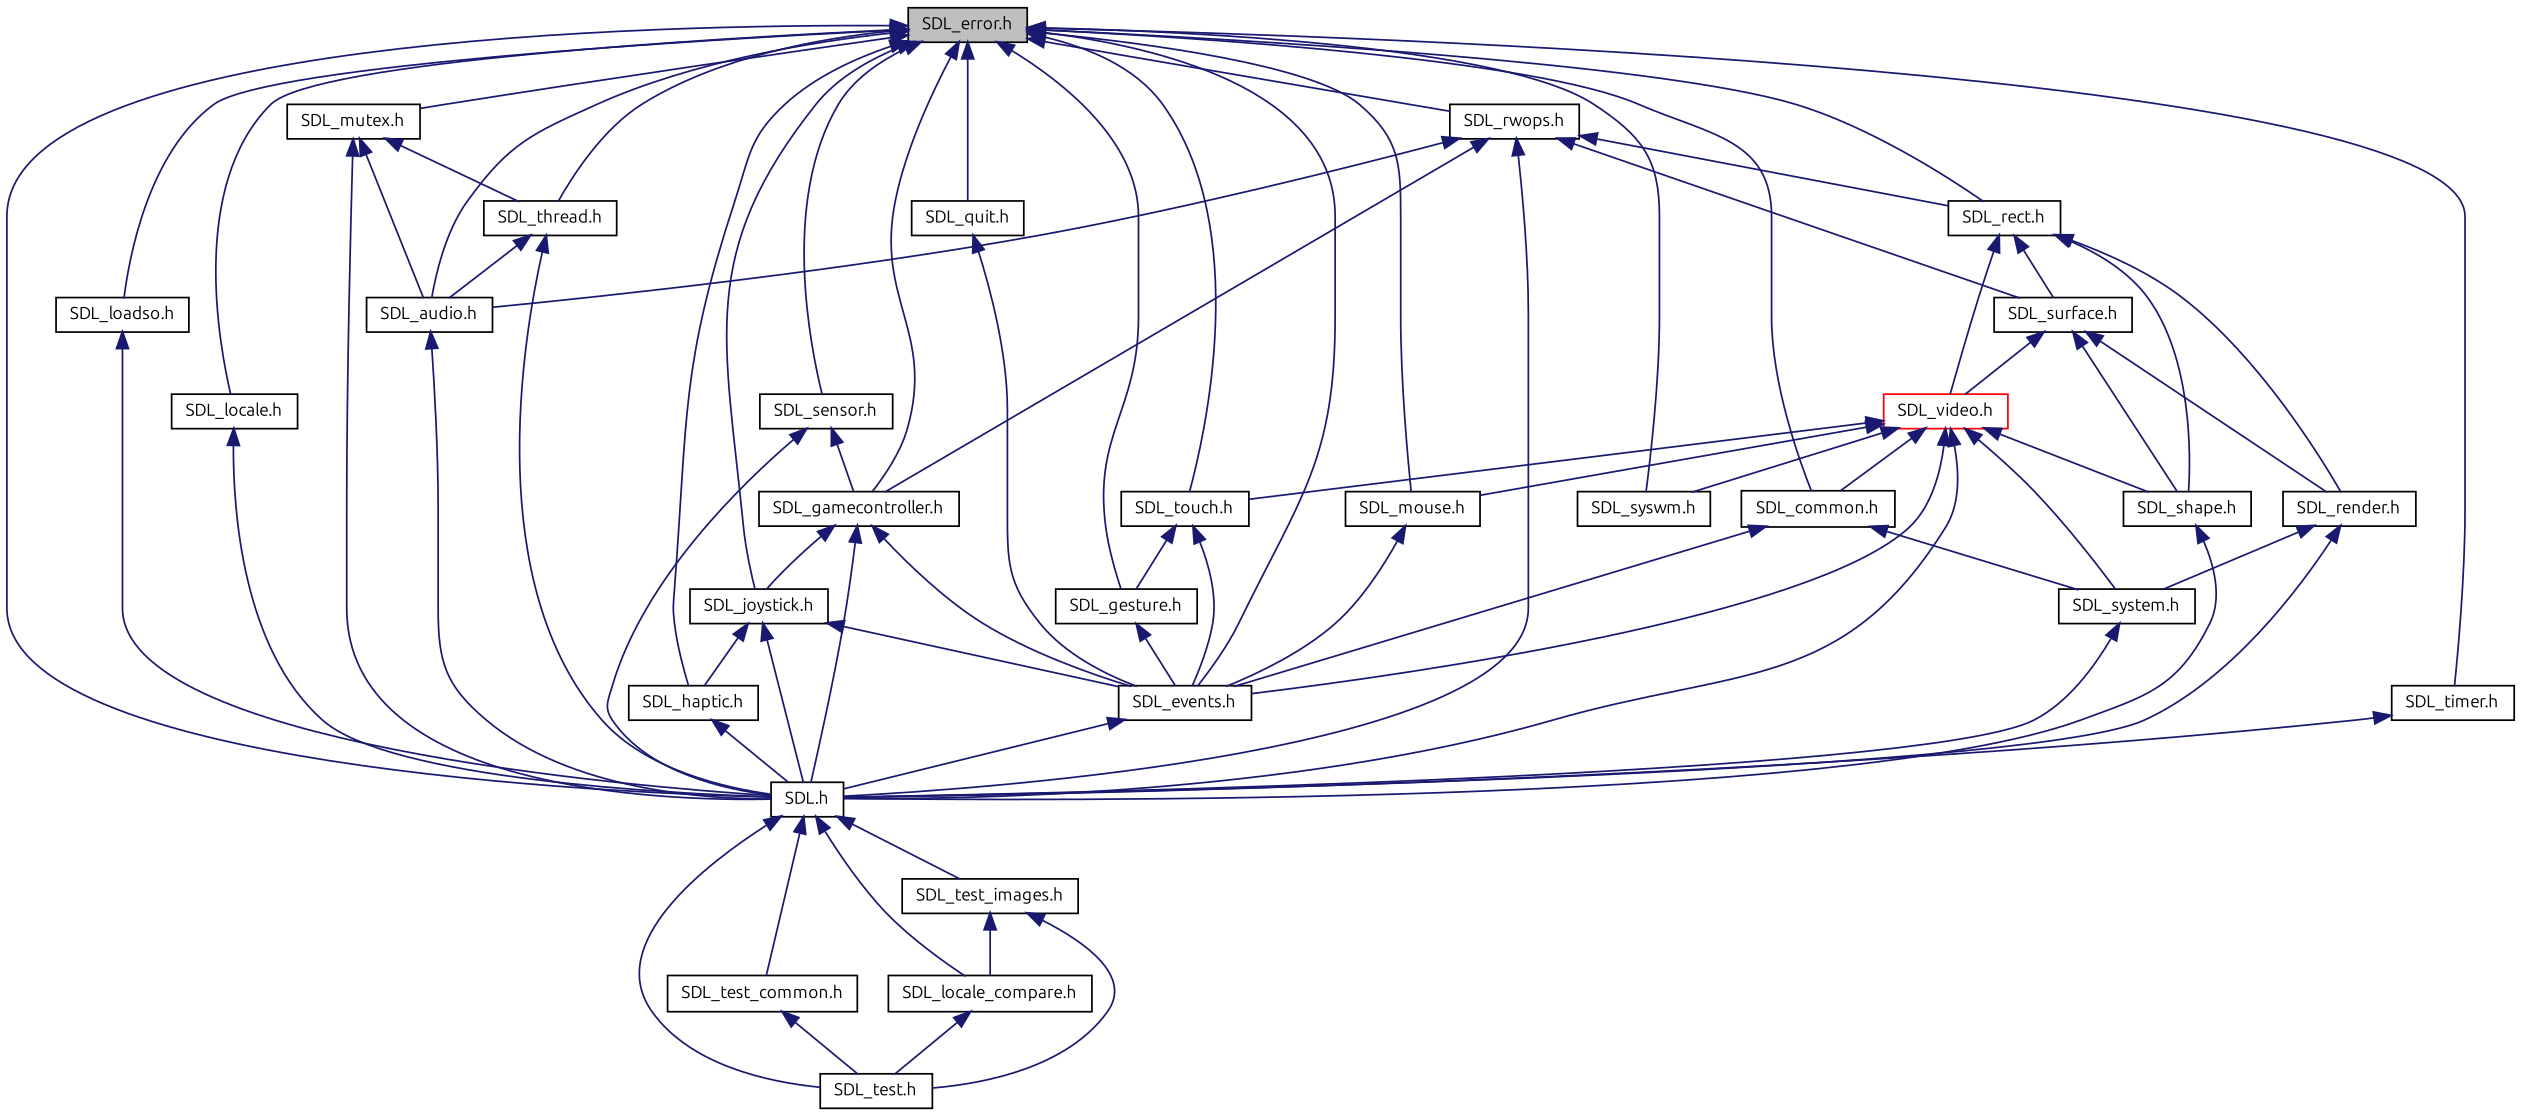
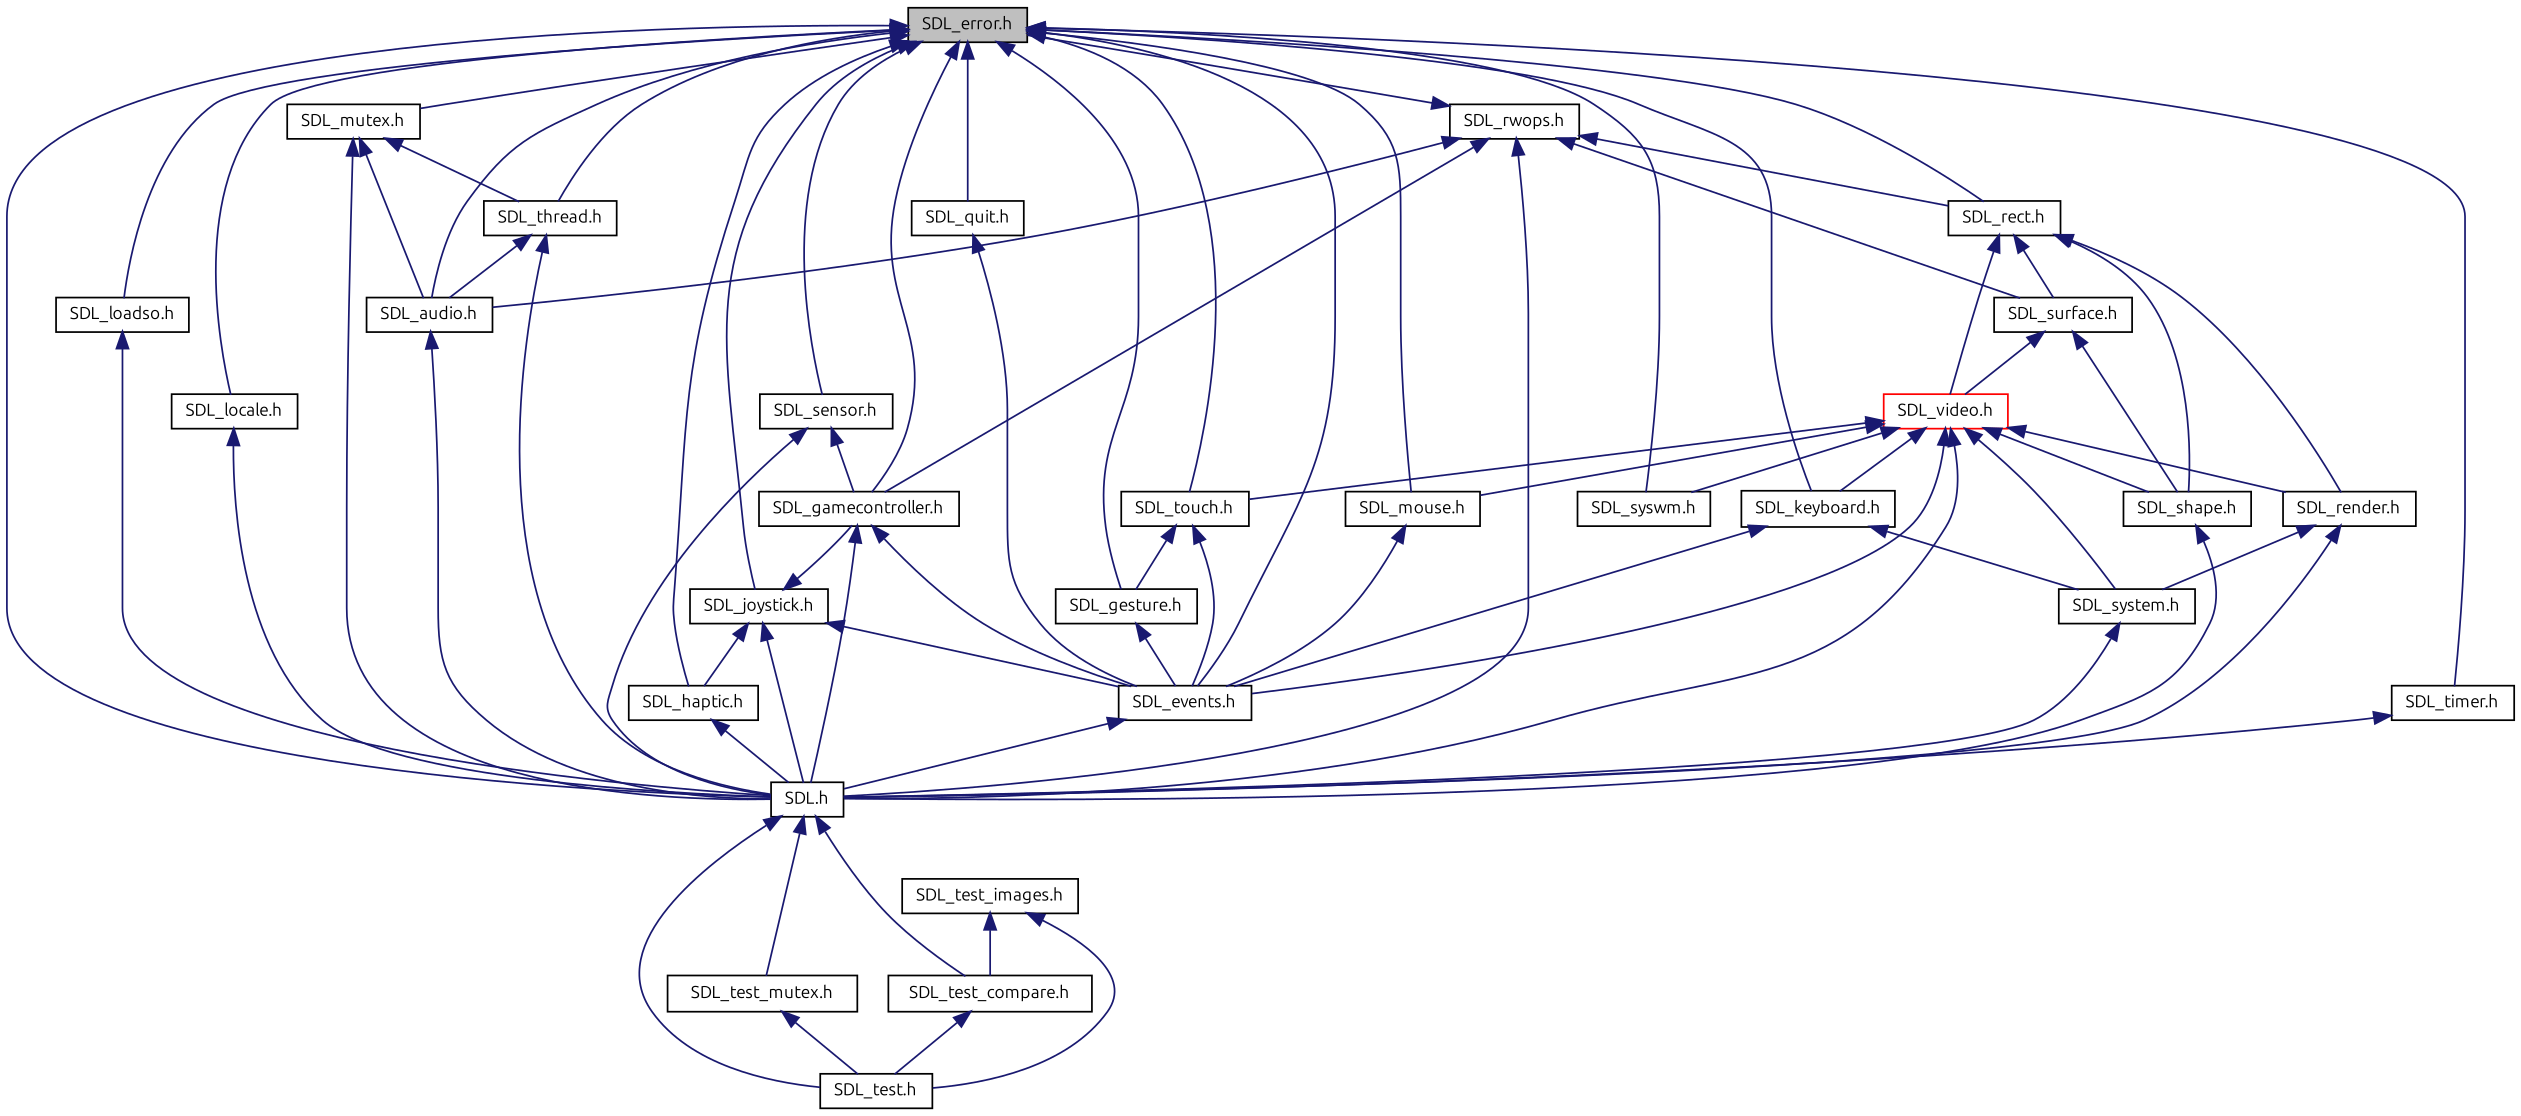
(1247, 77) -> (1230, 69)
(2214, 417) -> (2142, 459)
(1818, 509) -> (1818, 509)
(793, 562) -> (826, 553)
(907, 852) -> none
(762, 994) -> (762, 994)
(990, 994) -> (990, 994)
